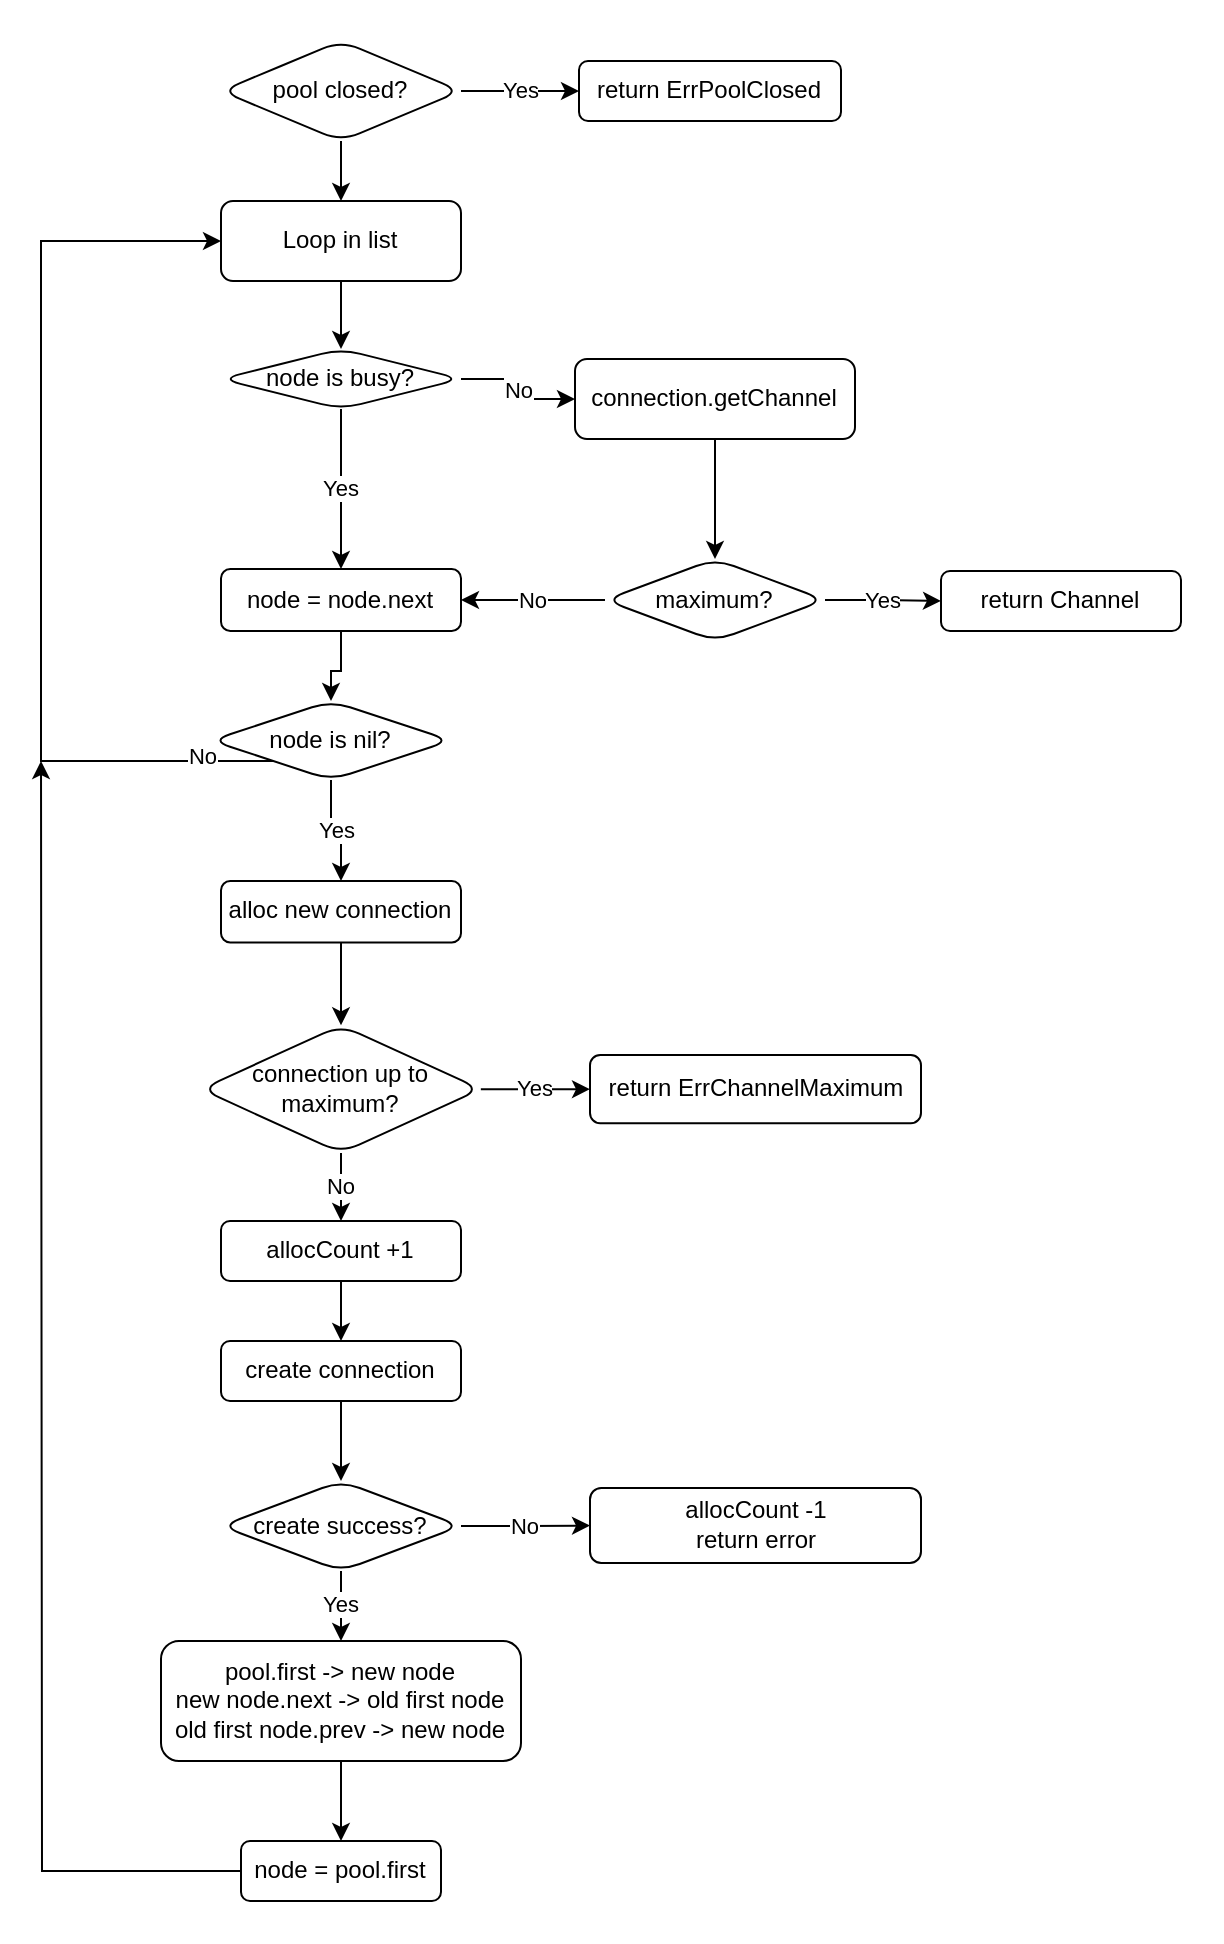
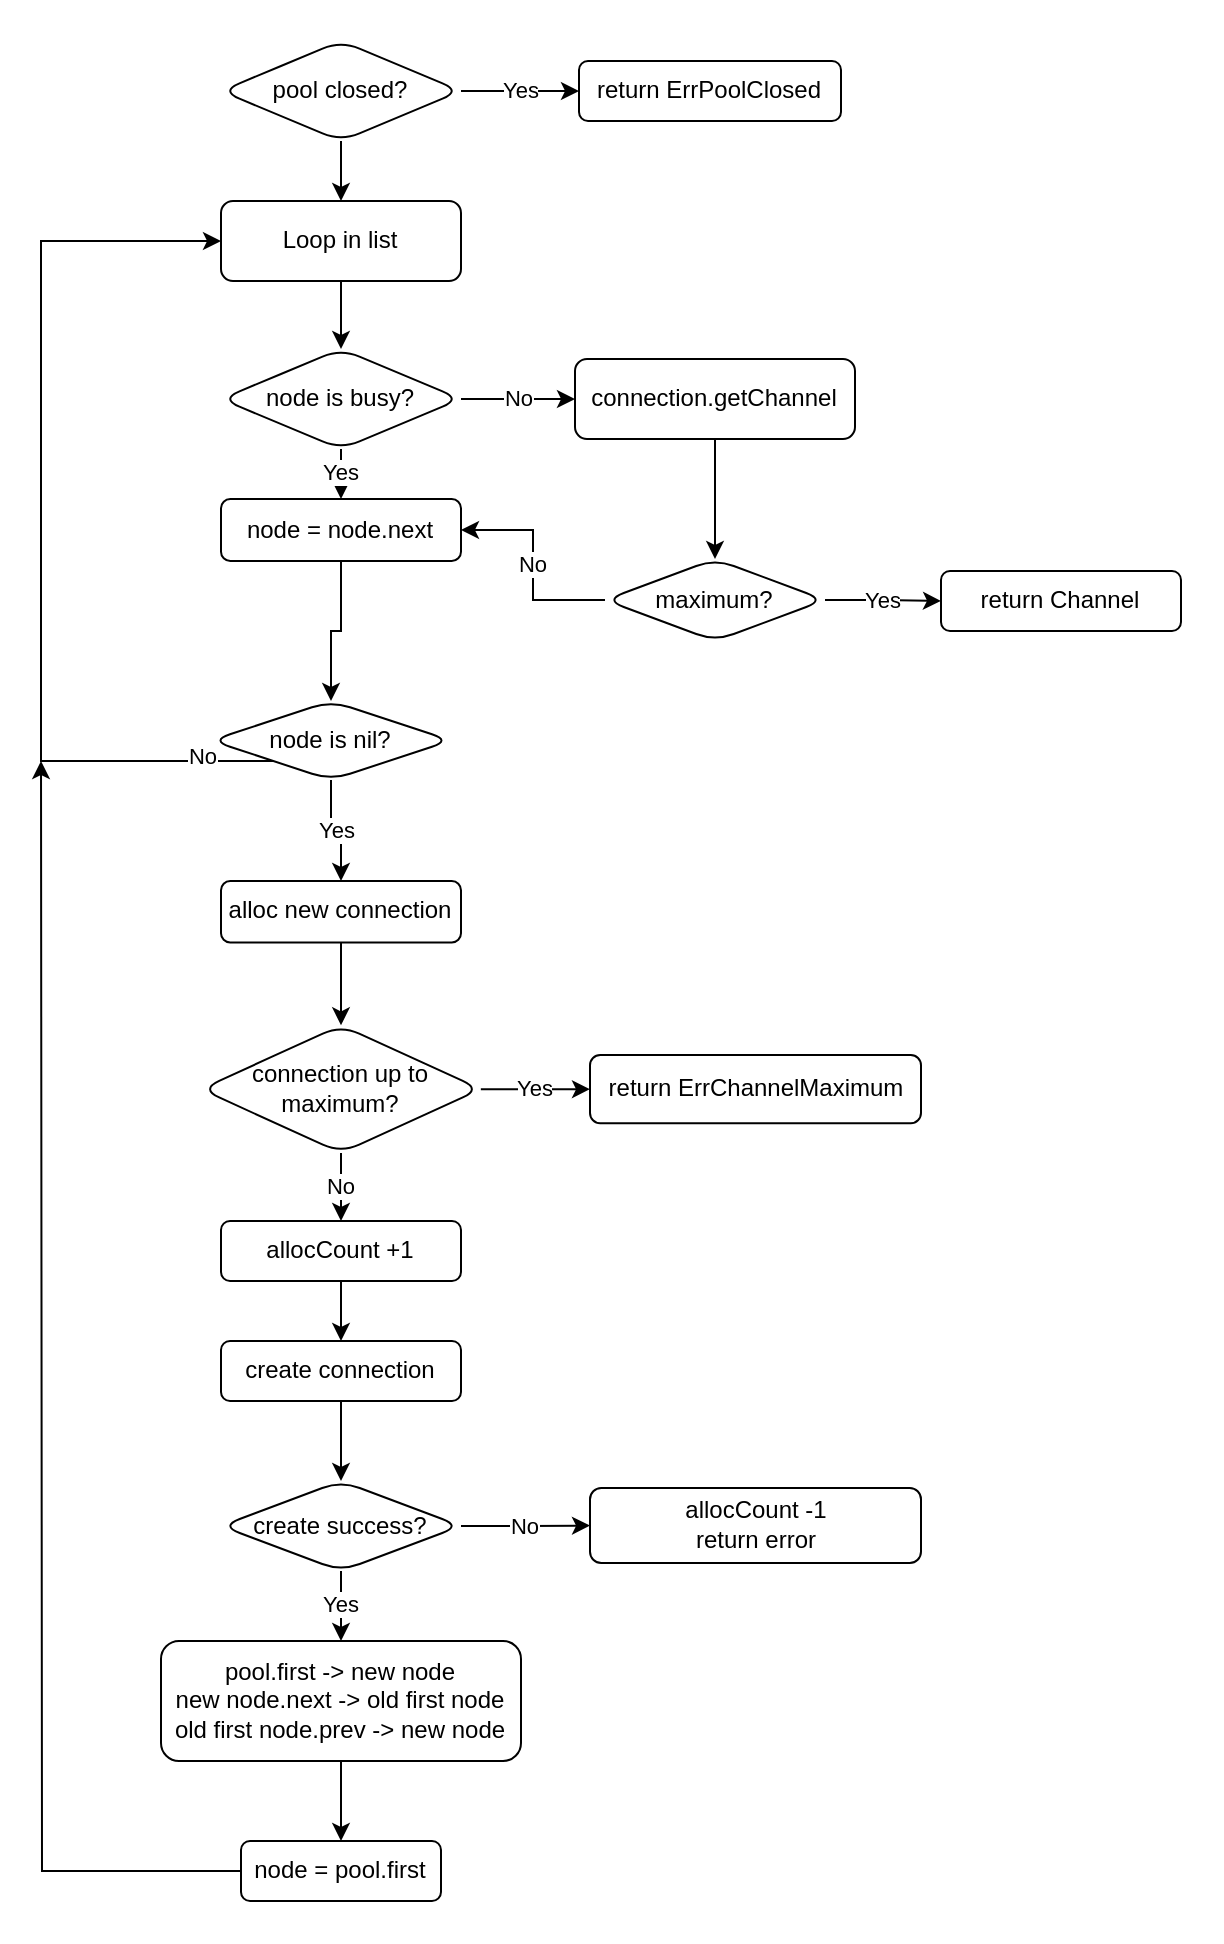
(341, 379) -> (341, 399)
(341, 600) -> (341, 530)
